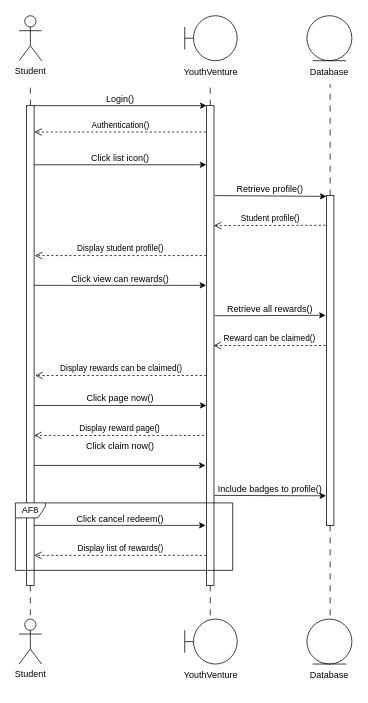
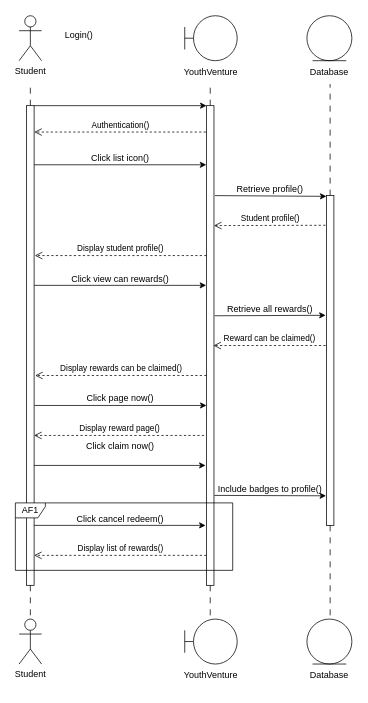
(120, 99) -> (79, 35)
(30, 510) -> (30, 510)
